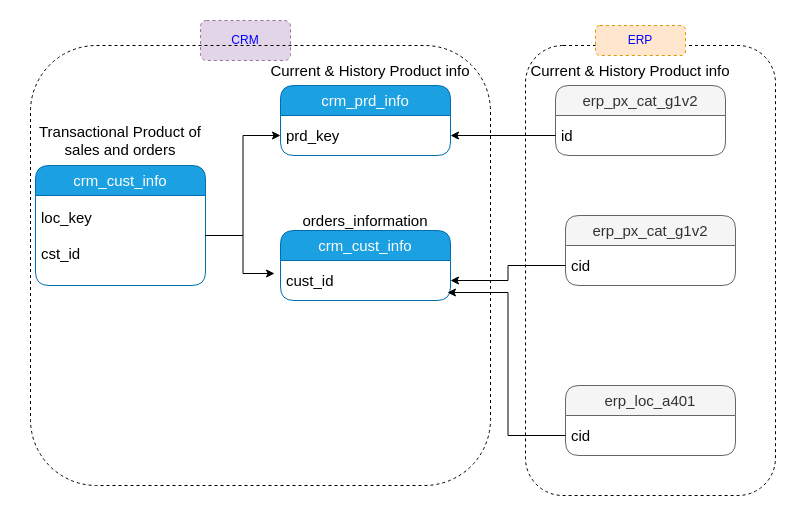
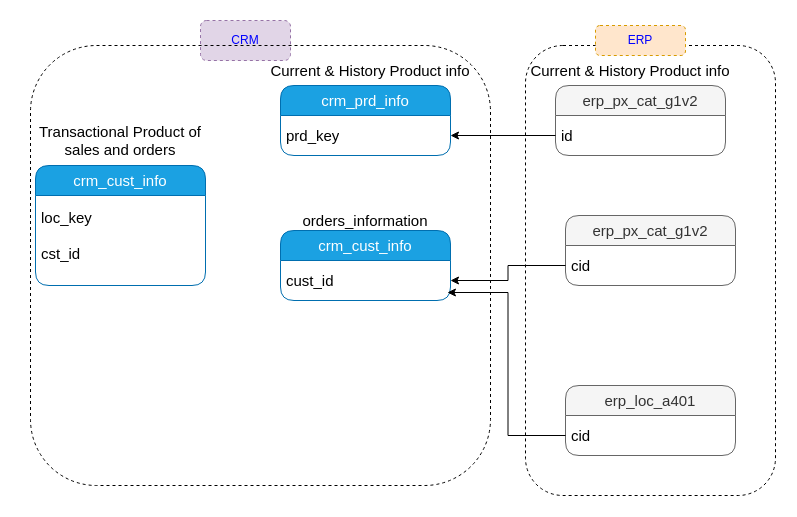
(243, 169) -> none
(243, 268) -> none
